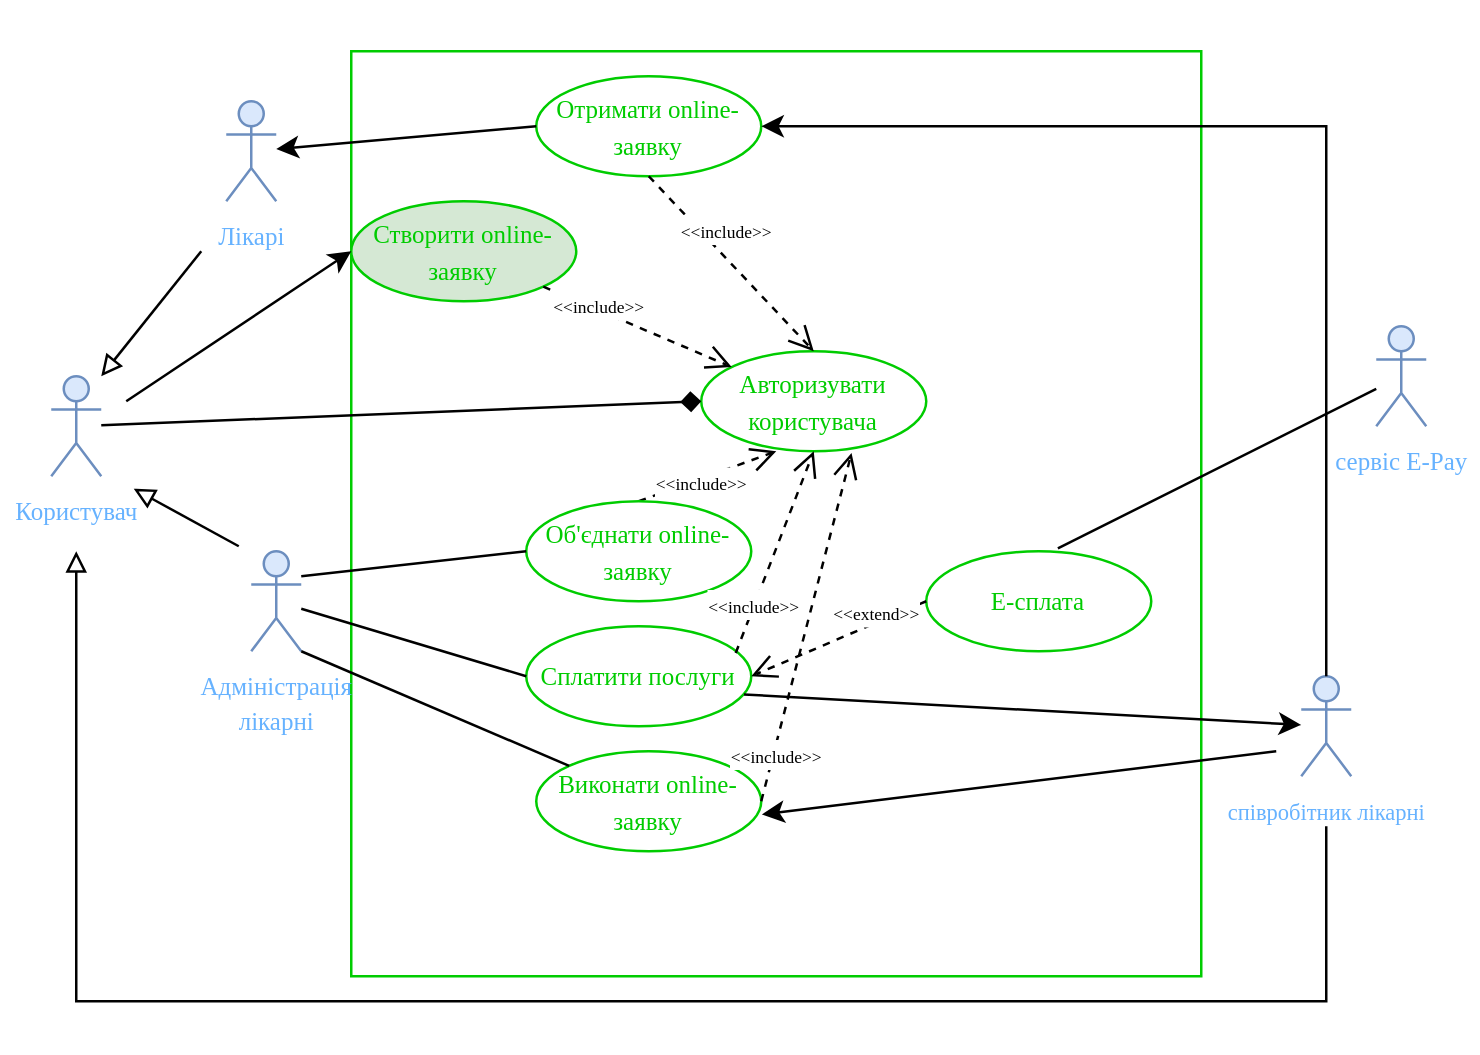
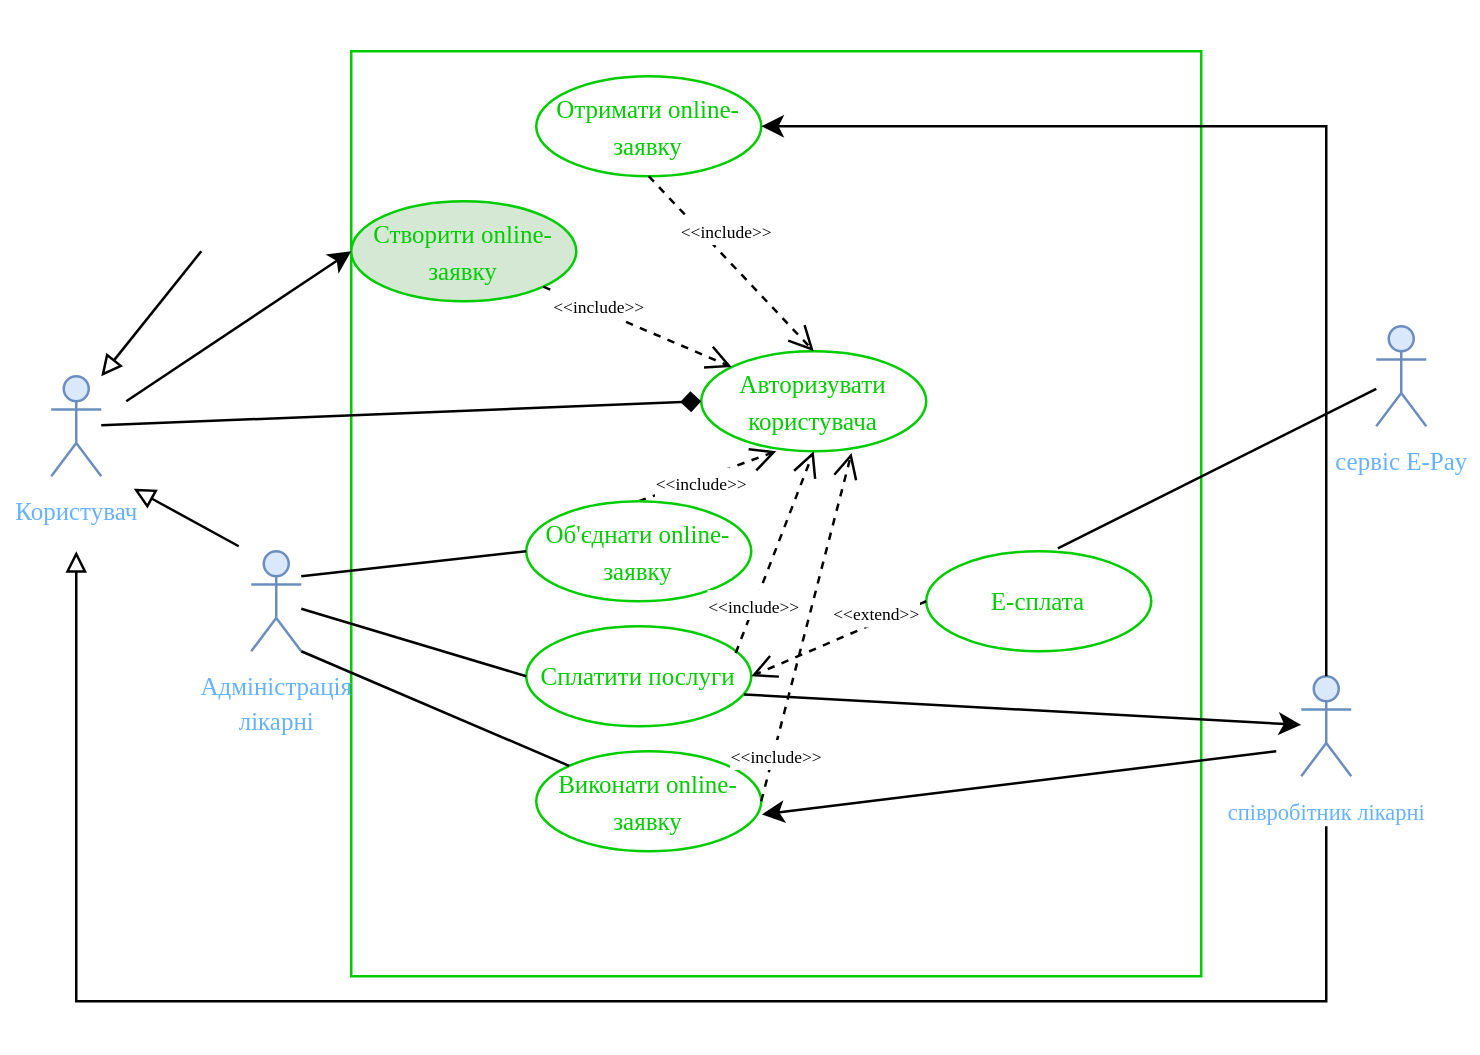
(415, 137) -> none
(251, 151) -> none
